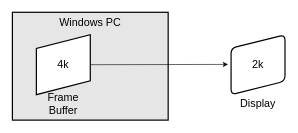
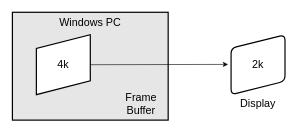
(63, 104) -> (141, 104)
